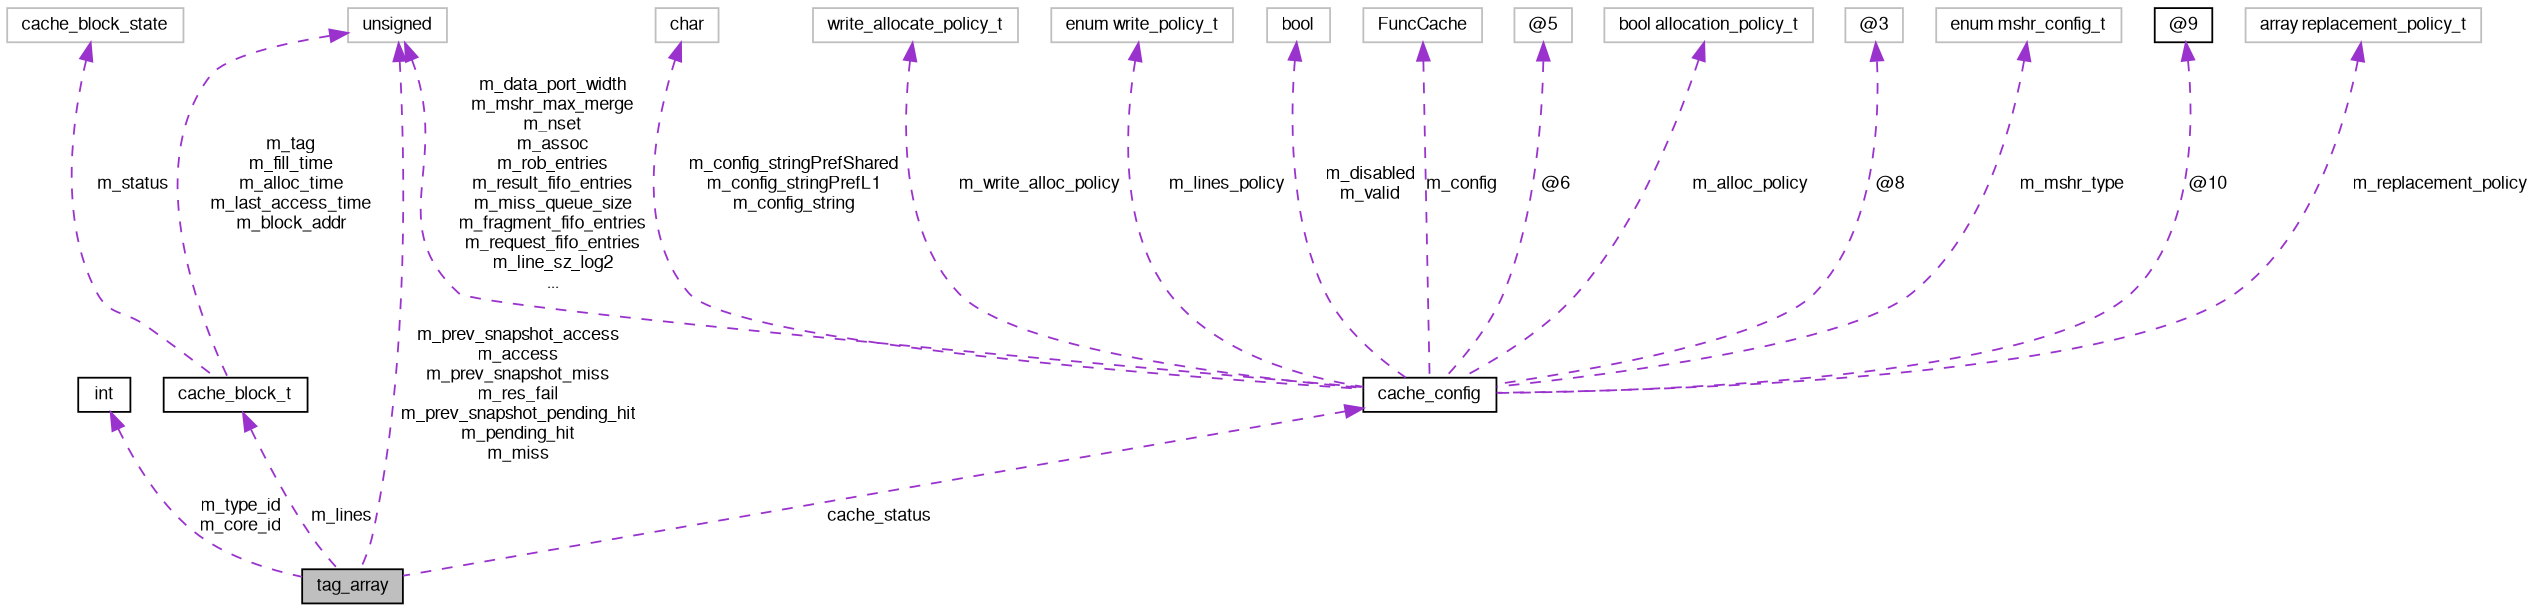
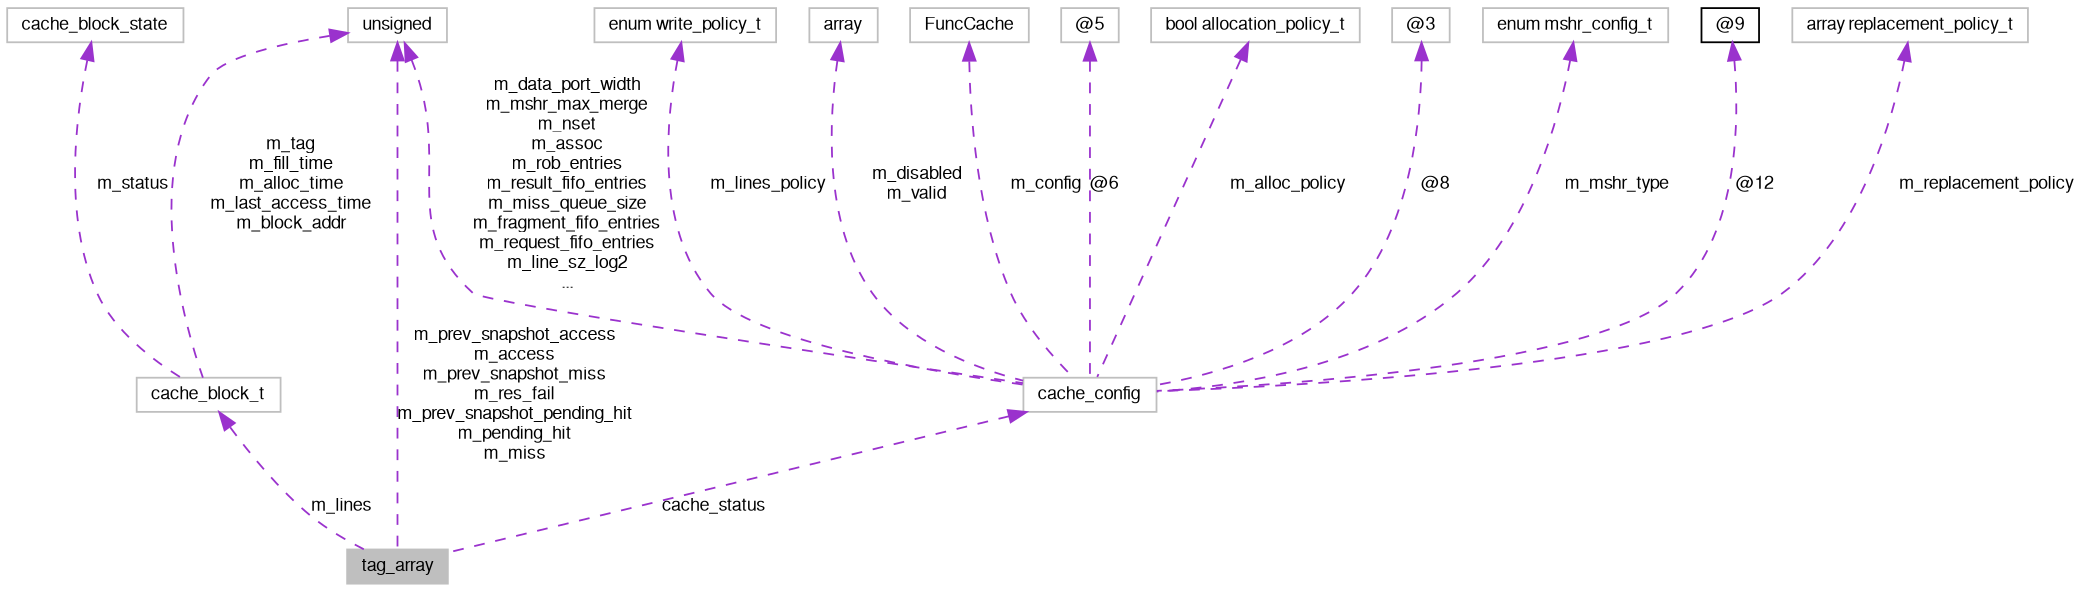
(687, 25) -> none
(915, 25) -> none
(1299, 25) -> (844, 25)
(2209, 184) -> (1755, 184)
(104, 395) -> none
(236, 395) -> (209, 395)
(1430, 395) -> (1090, 395)
(353, 586) -> (397, 567)
